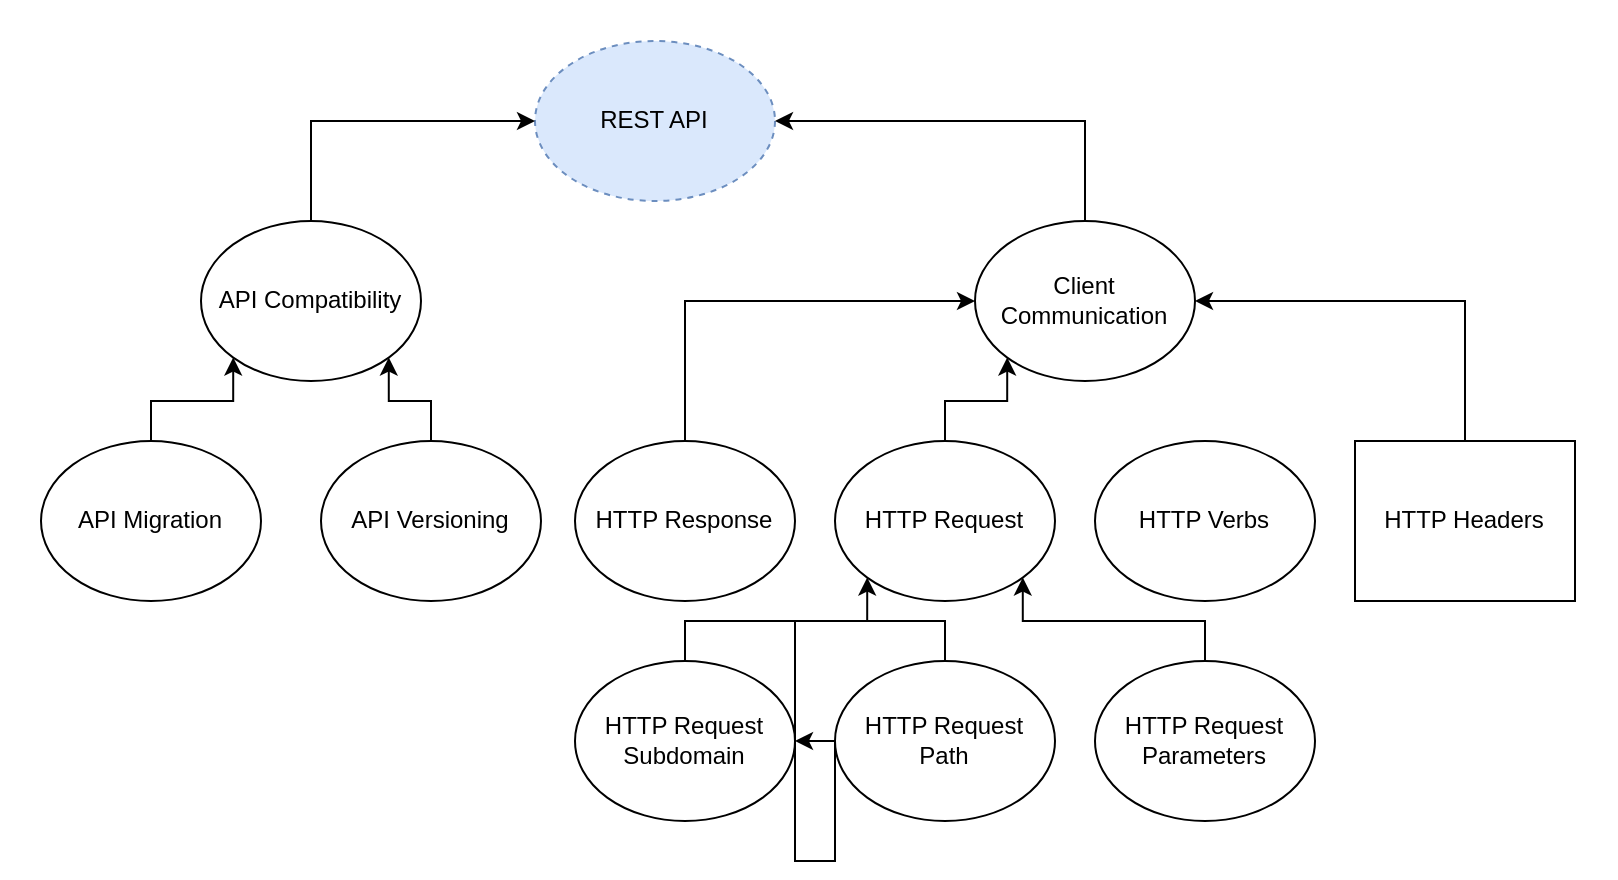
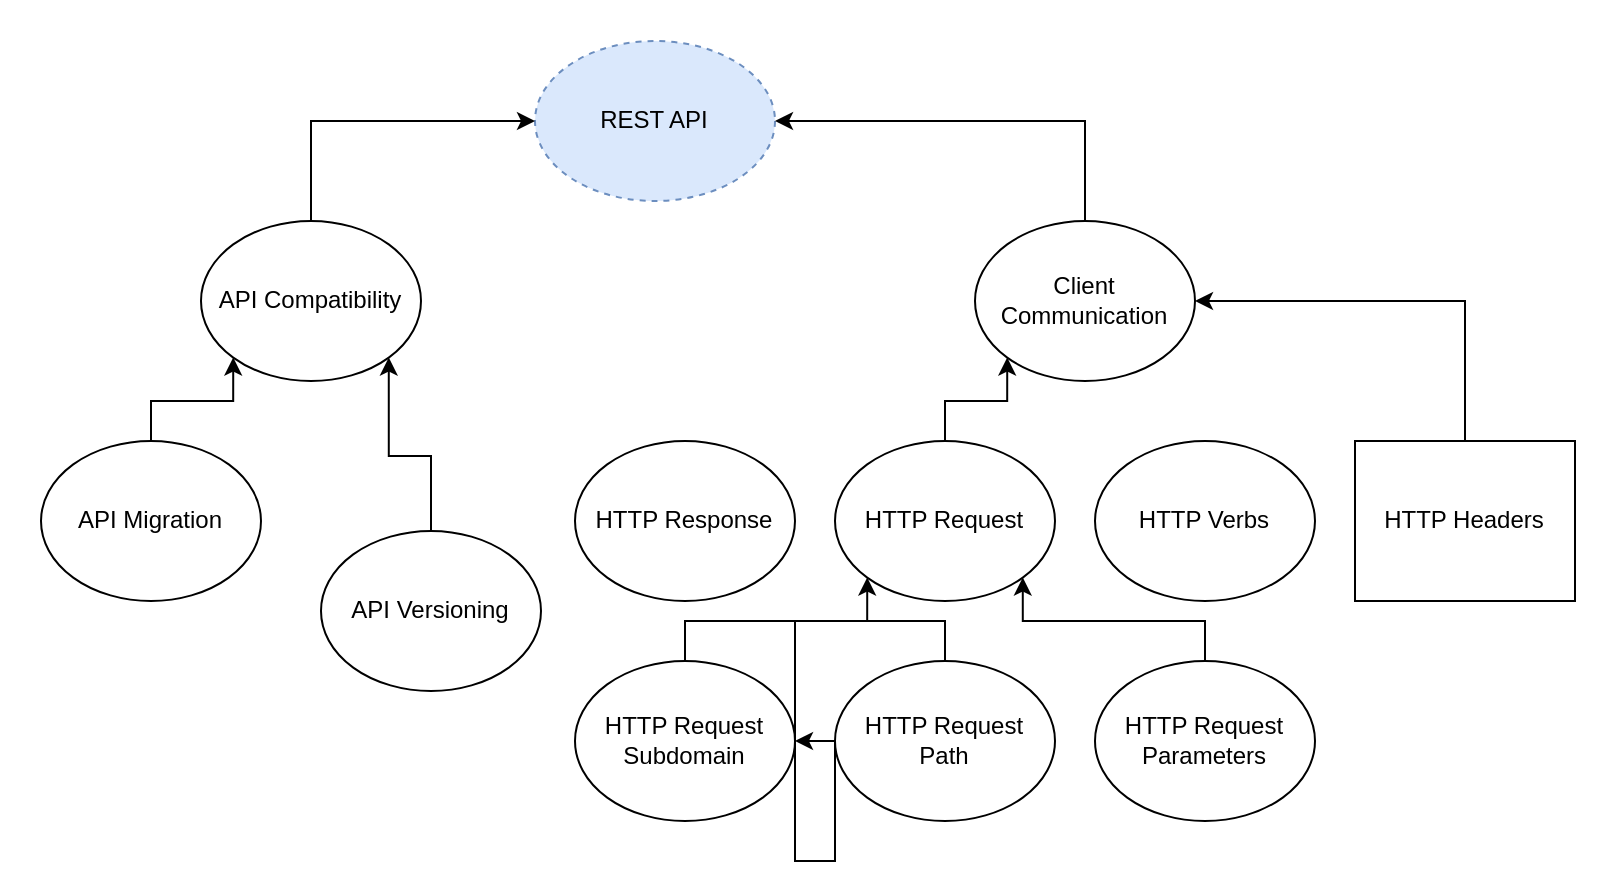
(753, 301) -> none
(431, 521) -> (431, 611)
